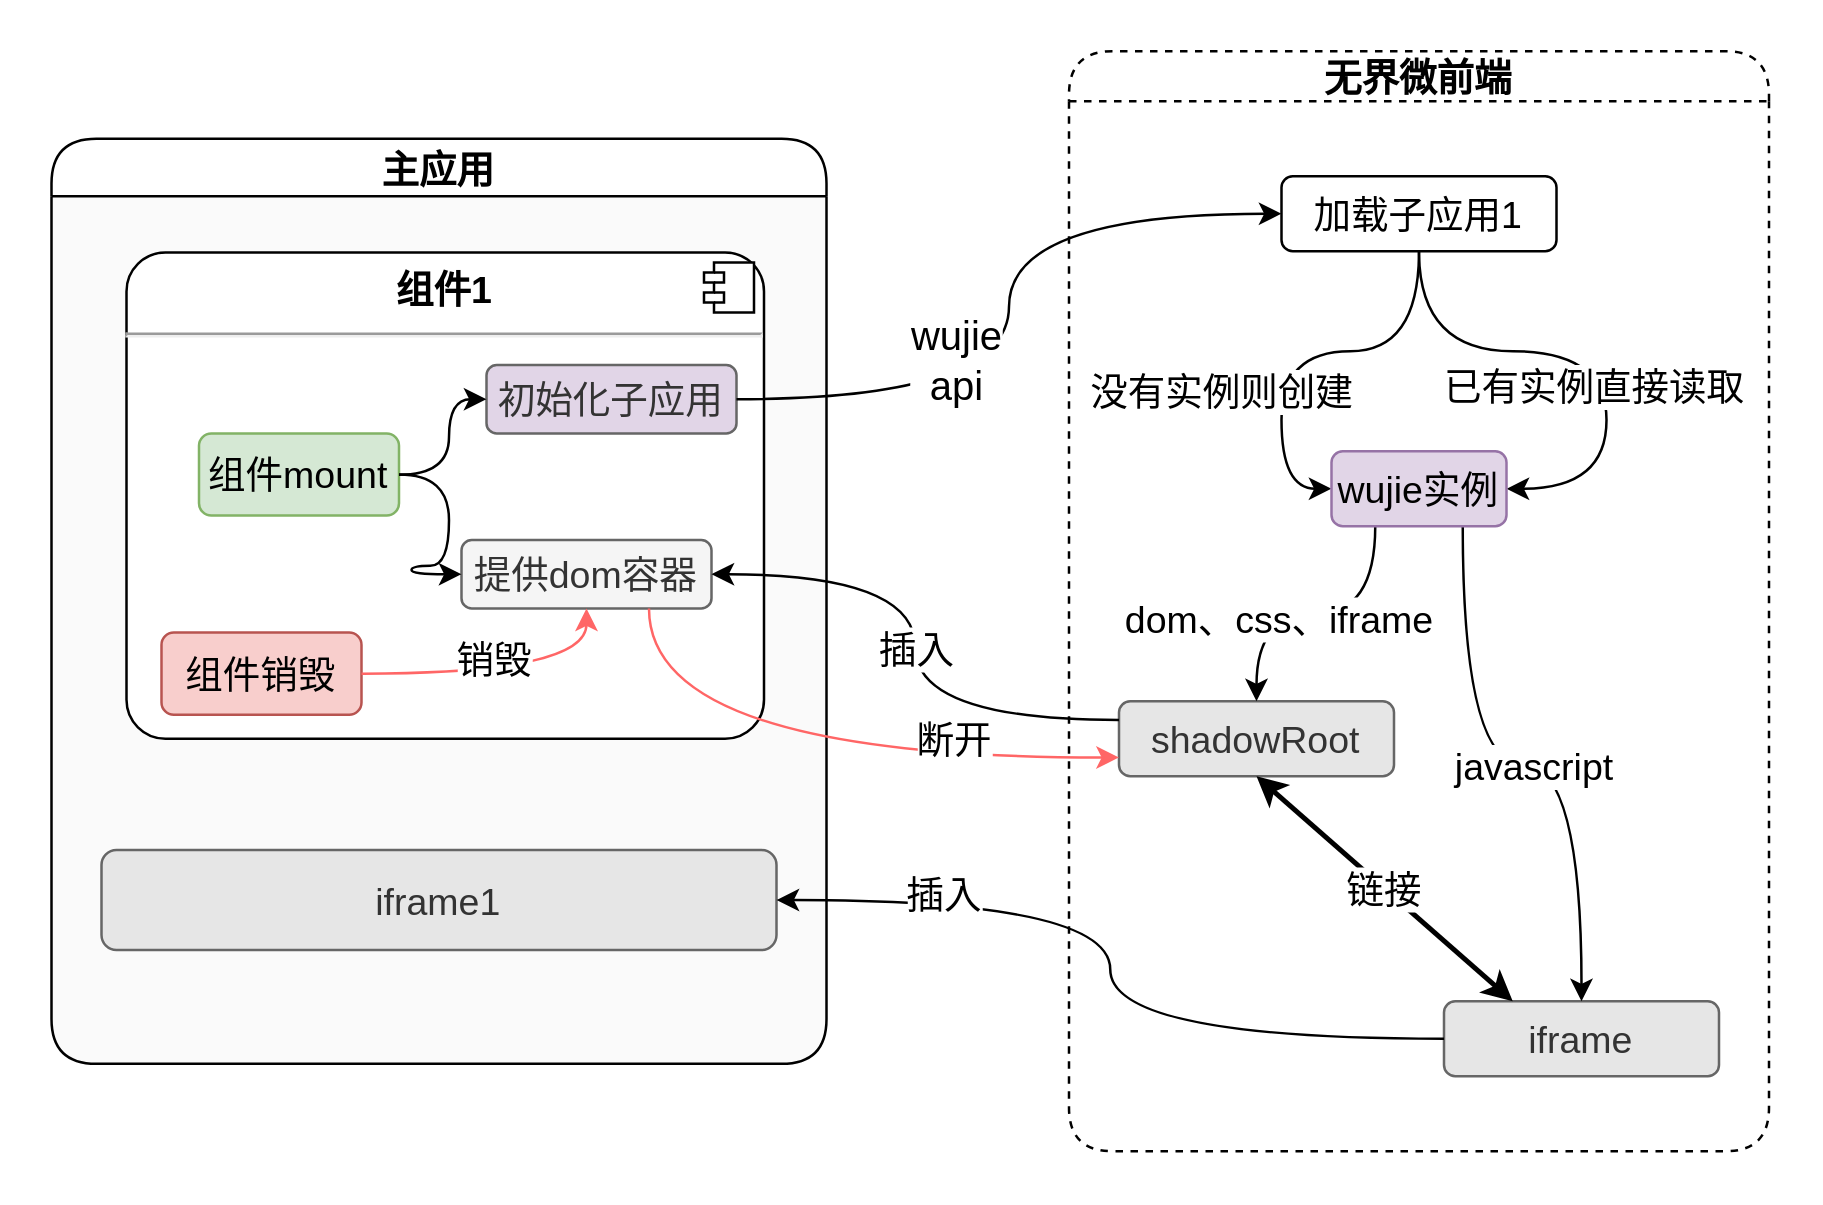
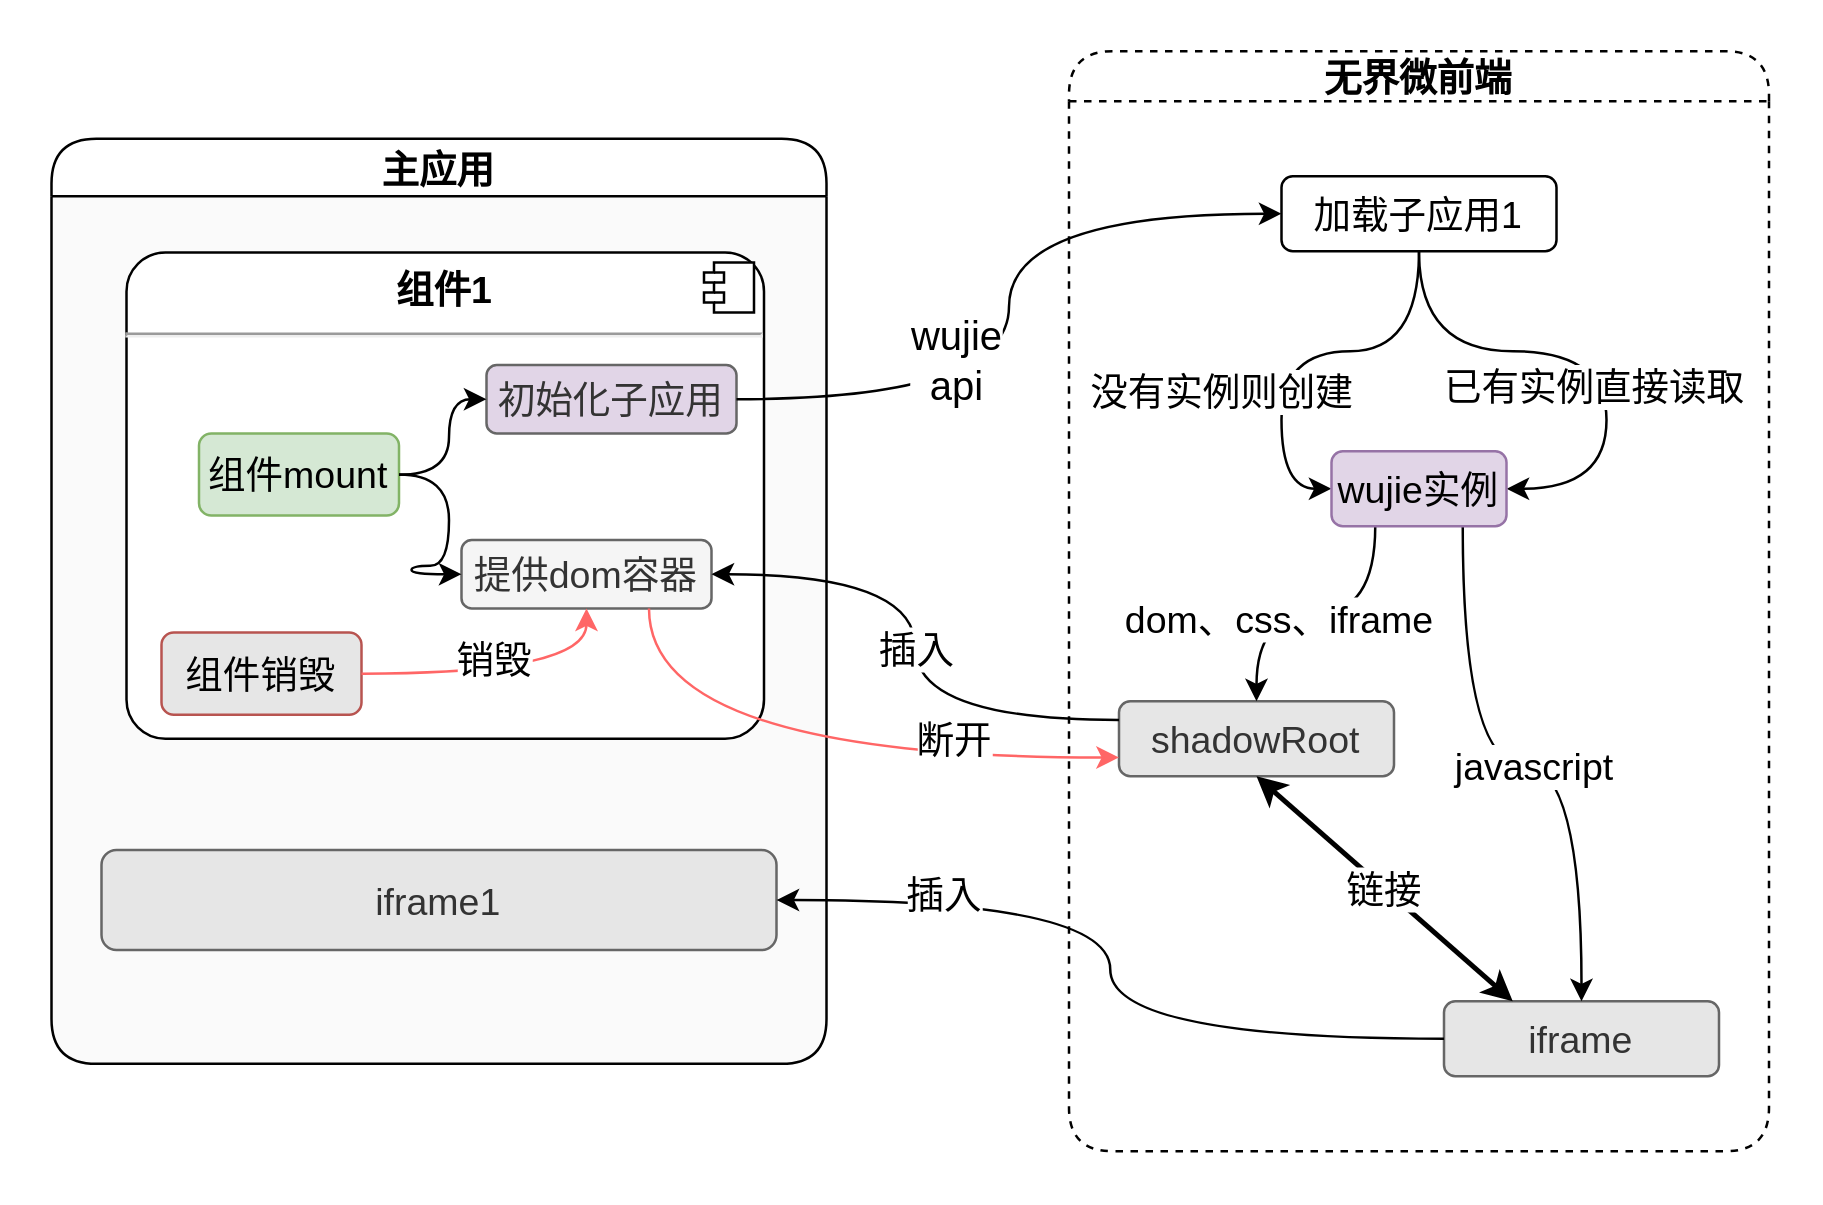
(261, 674) -> (261, 674)
